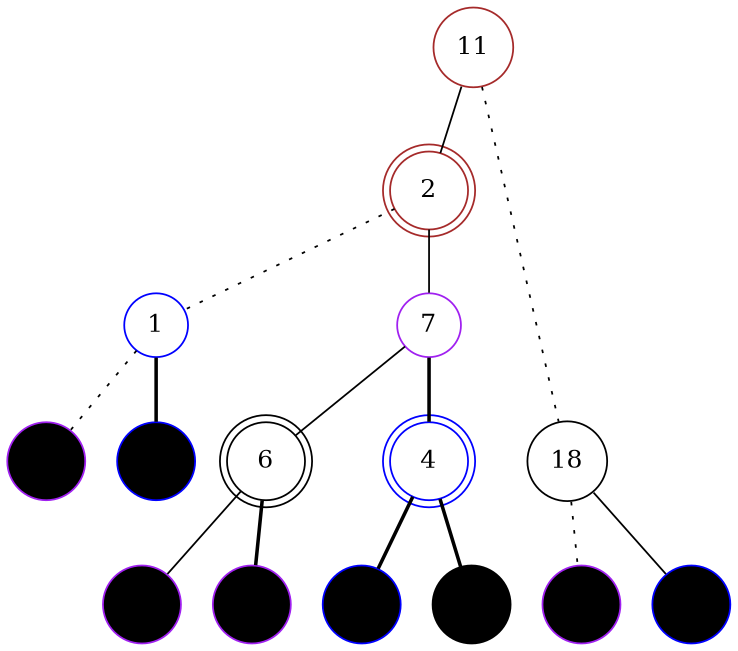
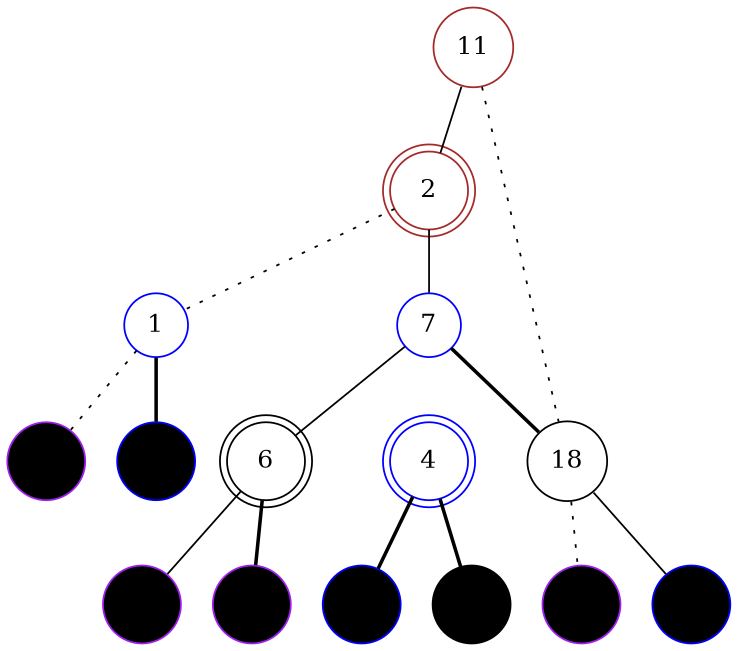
(429, 325) -> (429, 325)
(429, 390) -> (495, 390)
